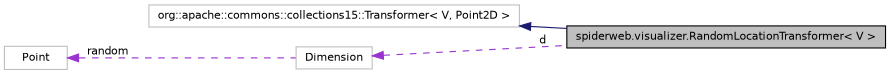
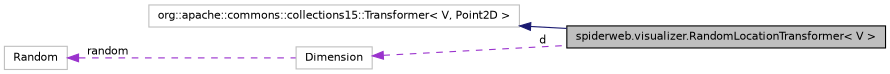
(36, 58) -> (36, 58)
